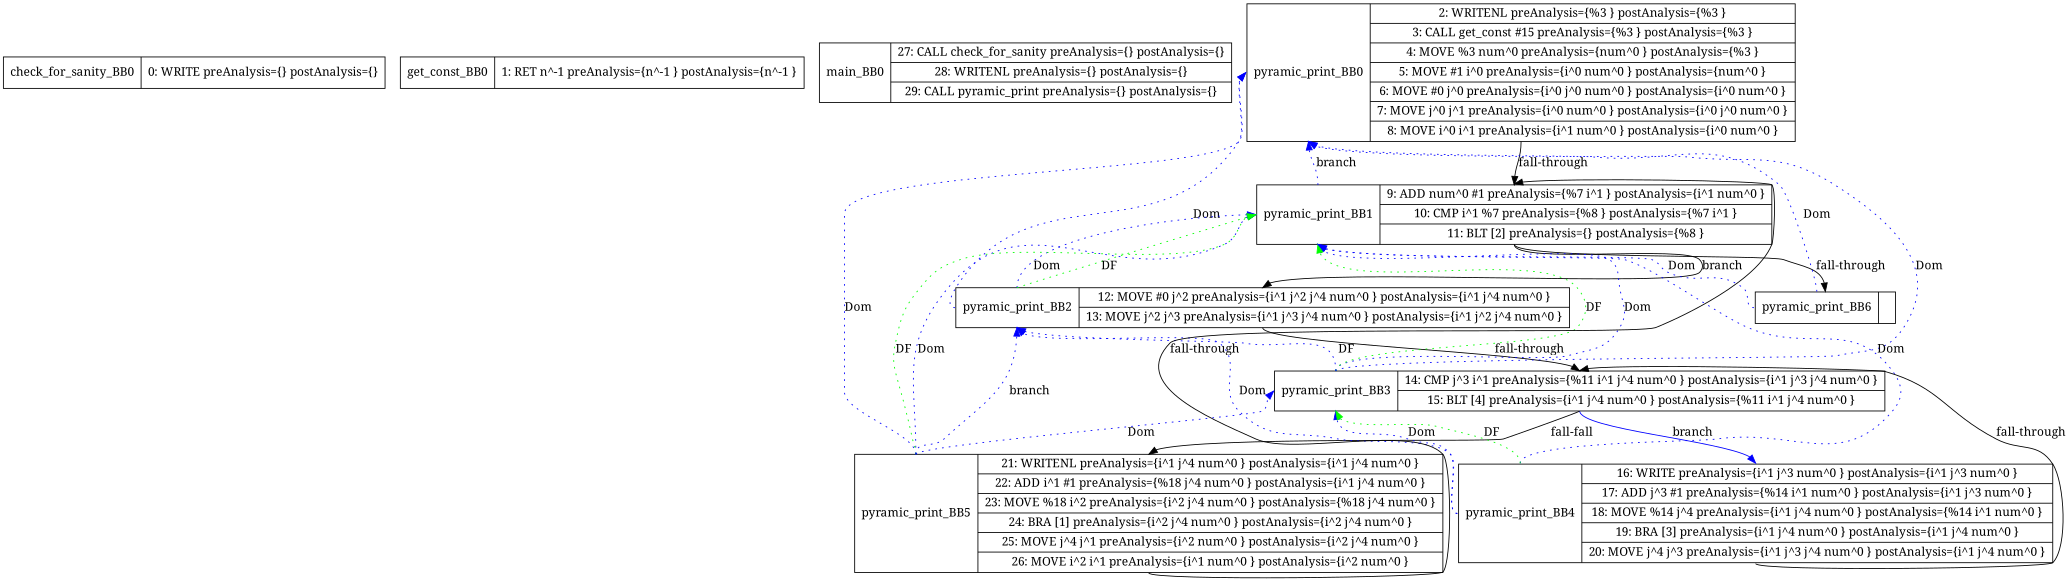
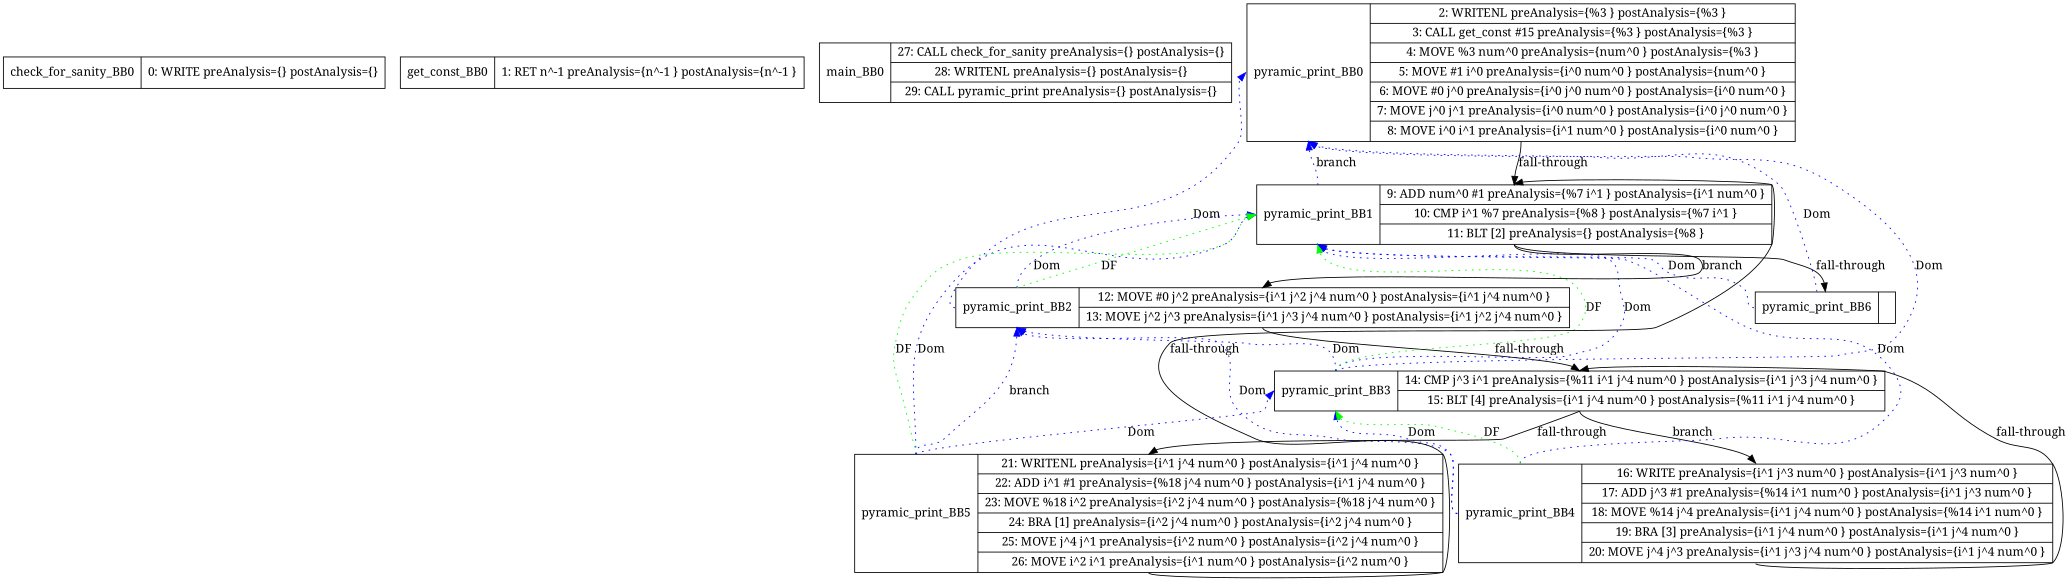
(934, 184) -> none
(1346, 349) -> (1346, 349)
(1572, 433) -> (1572, 433)
(1663, 436) -> (1663, 436)
